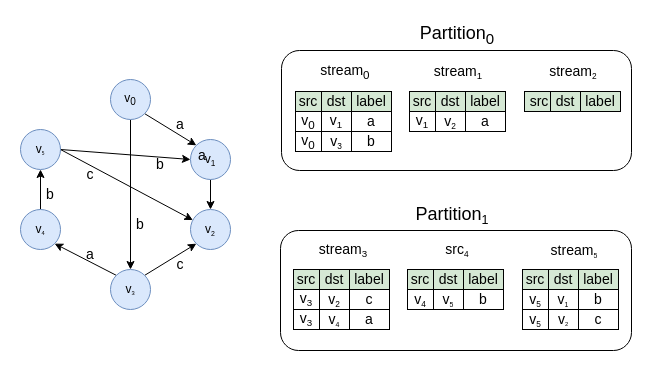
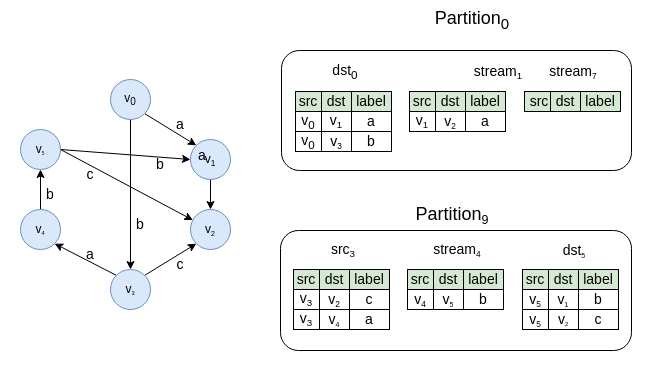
(458, 36) -> (473, 21)
(344, 71) -> (344, 71)
(457, 71) -> (497, 71)
(572, 71) -> (572, 71)
(453, 216) -> (453, 216)
(342, 249) -> (342, 249)
(456, 249) -> (456, 249)
(573, 250) -> (573, 250)
